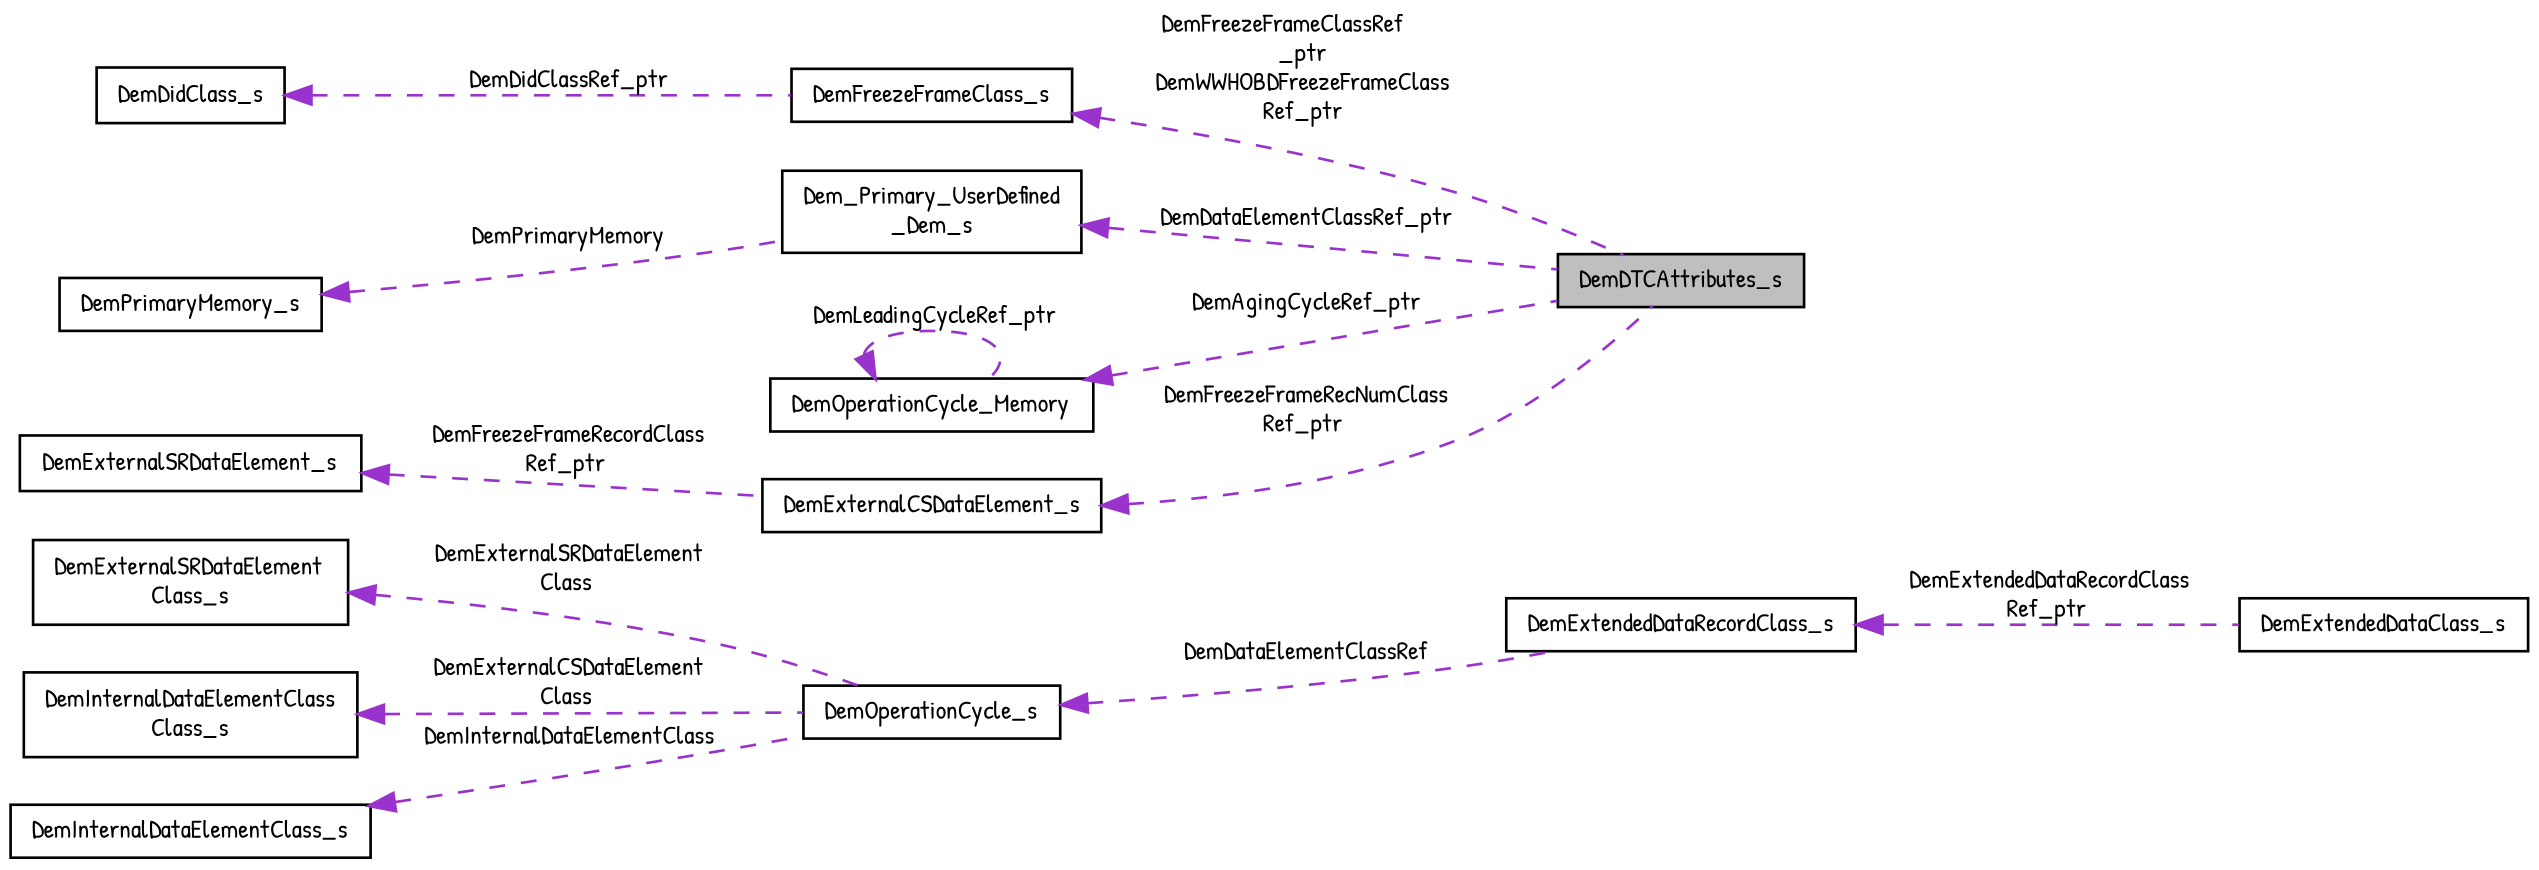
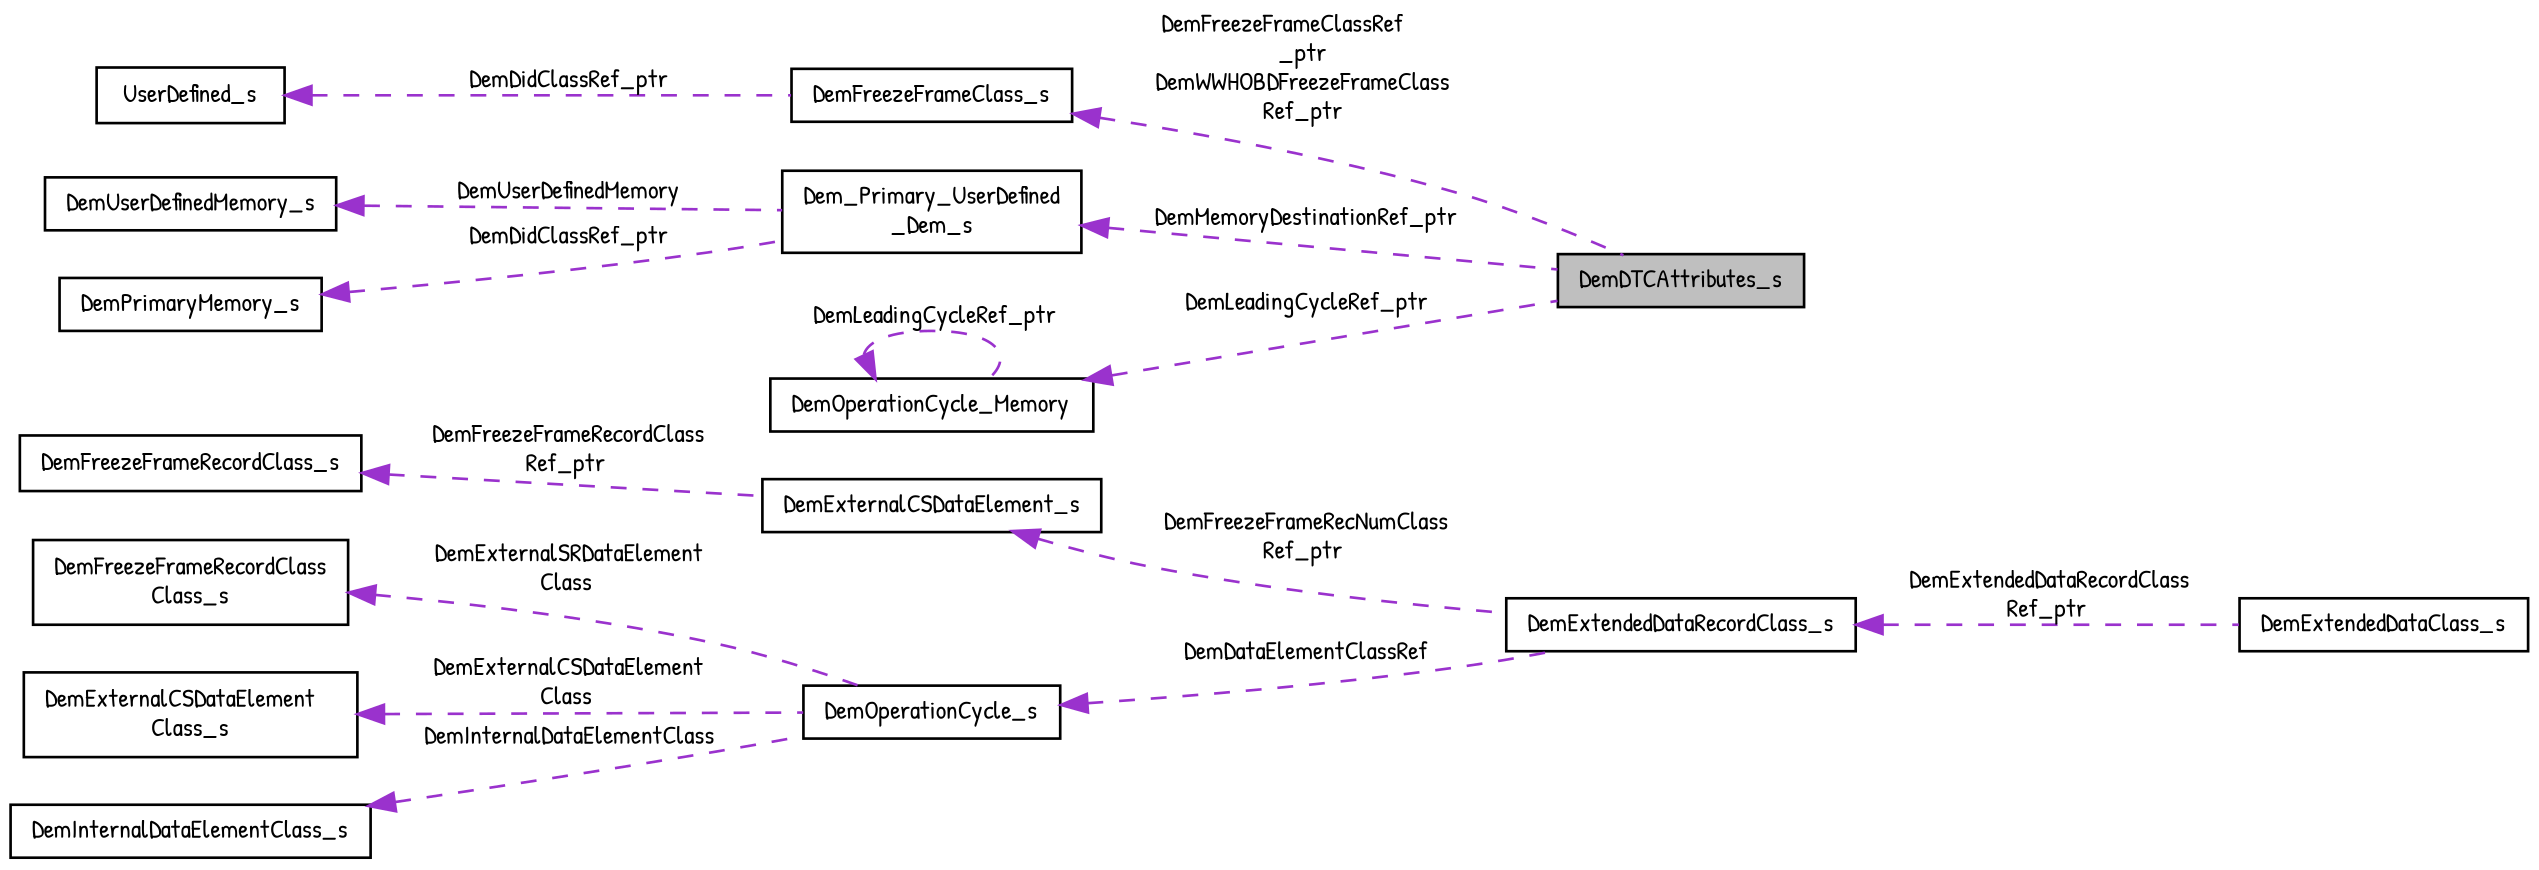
(191, 95) -> (191, 95)
none -> (191, 204)
(1304, 218) -> (1304, 218)
(567, 237) -> (567, 237)
(1304, 303) -> (1304, 303)
(1411, 456) -> (1270, 587)
(191, 463) -> (191, 463)
(191, 582) -> (191, 582)
(191, 715) -> (191, 715)
